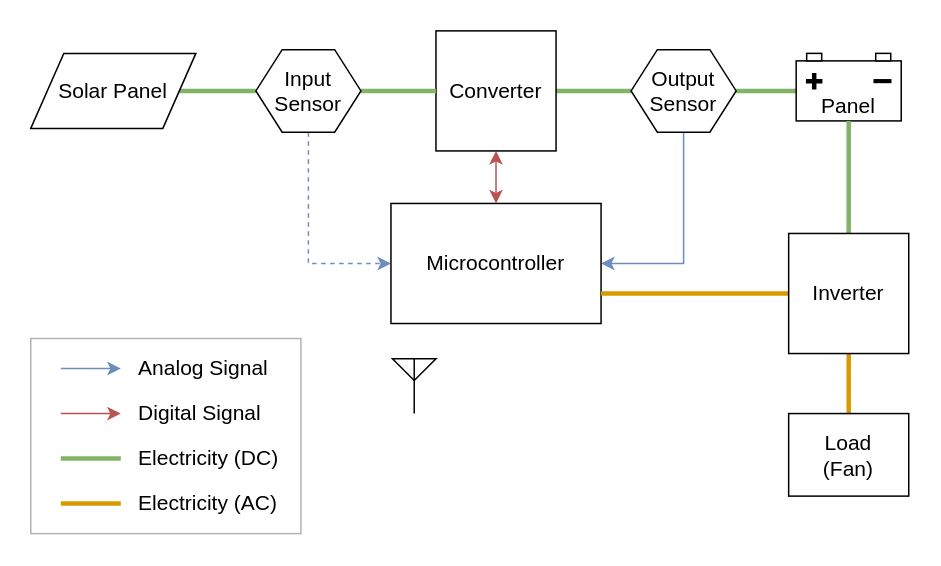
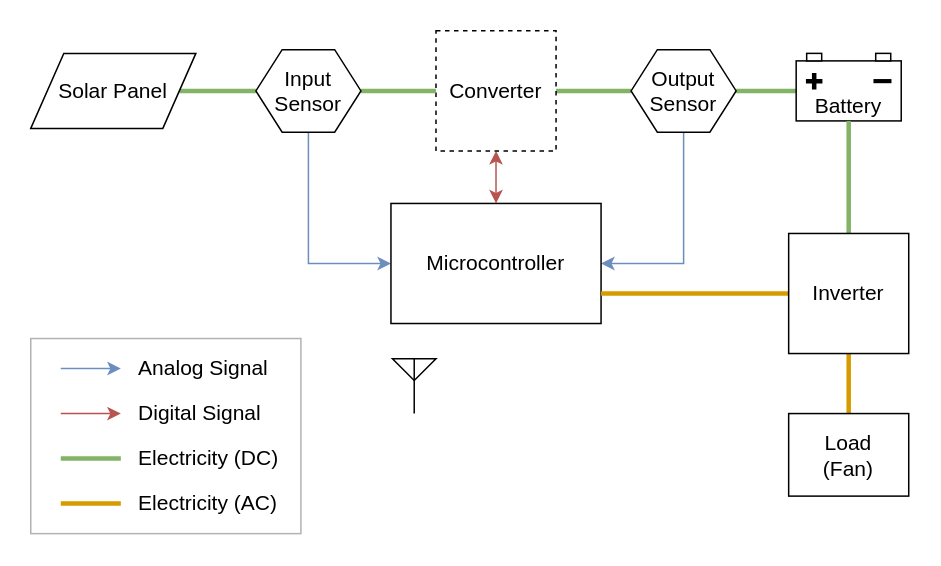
(496, 91) -> (496, 91)
(848, 106) -> (848, 106)
(308, 235) -> (308, 235)
